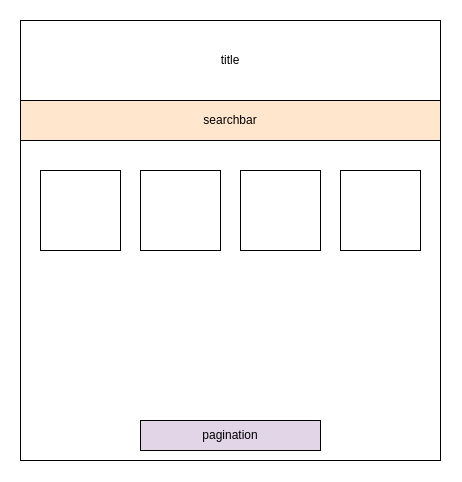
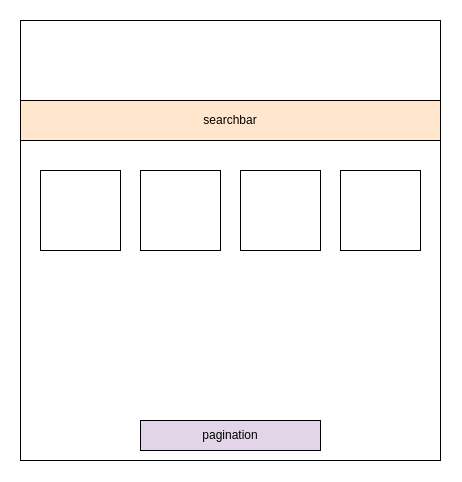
(231, 61) -> none
